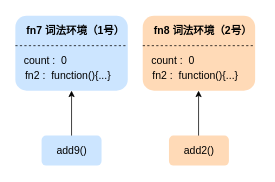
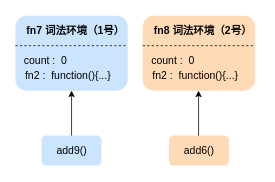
(200, 150) -> (200, 150)
